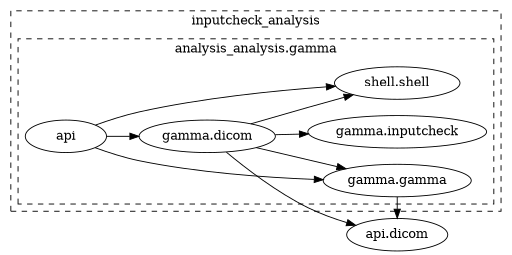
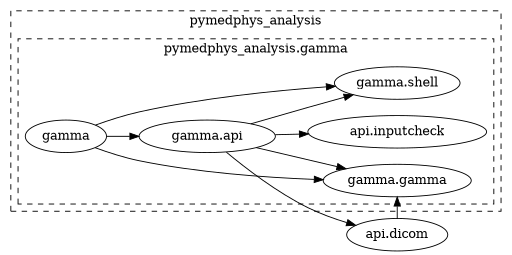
(256, 21) -> (256, 21)
(256, 49) -> (256, 49)
(397, 83) -> (397, 83)
(397, 132) -> (397, 132)
(66, 136) -> (66, 136)
(207, 136) -> (207, 136)
(397, 203) -> (397, 212)
